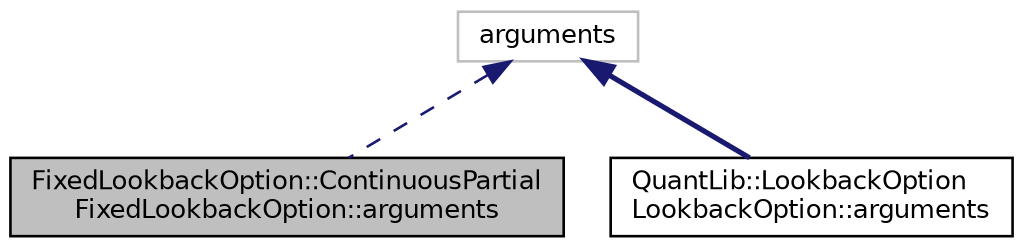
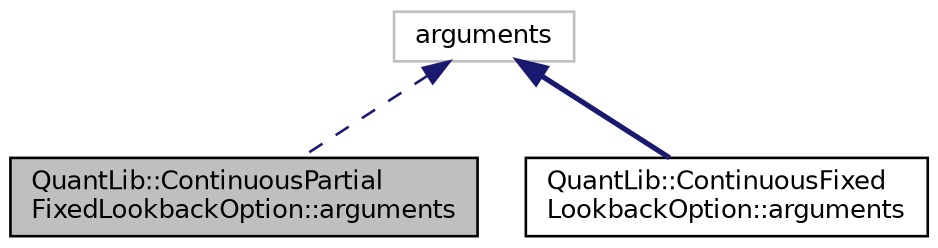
(287, 197) -> (244, 197)
(812, 197) -> (727, 197)
